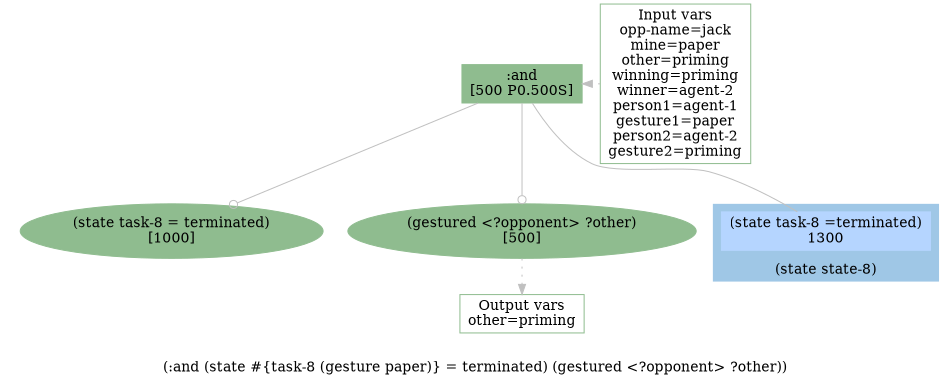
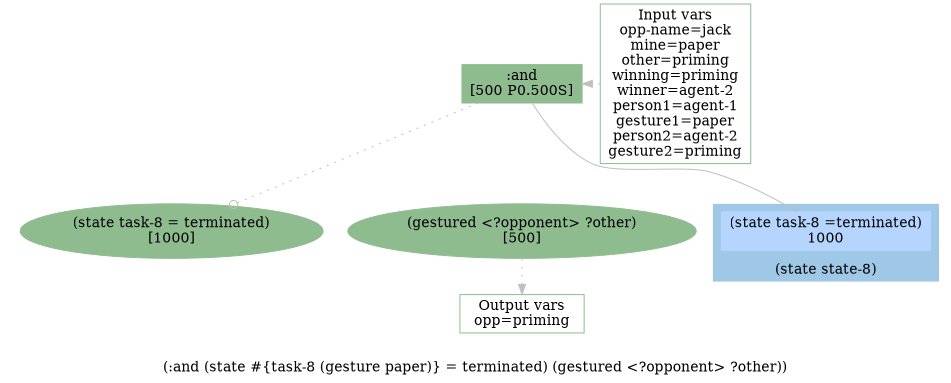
(522, 149) -> none
(358, 153) -> (358, 153)
(826, 231) -> (826, 231)
(522, 314) -> (522, 314)
